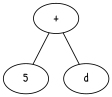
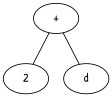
(26, 79) -> (26, 79)
